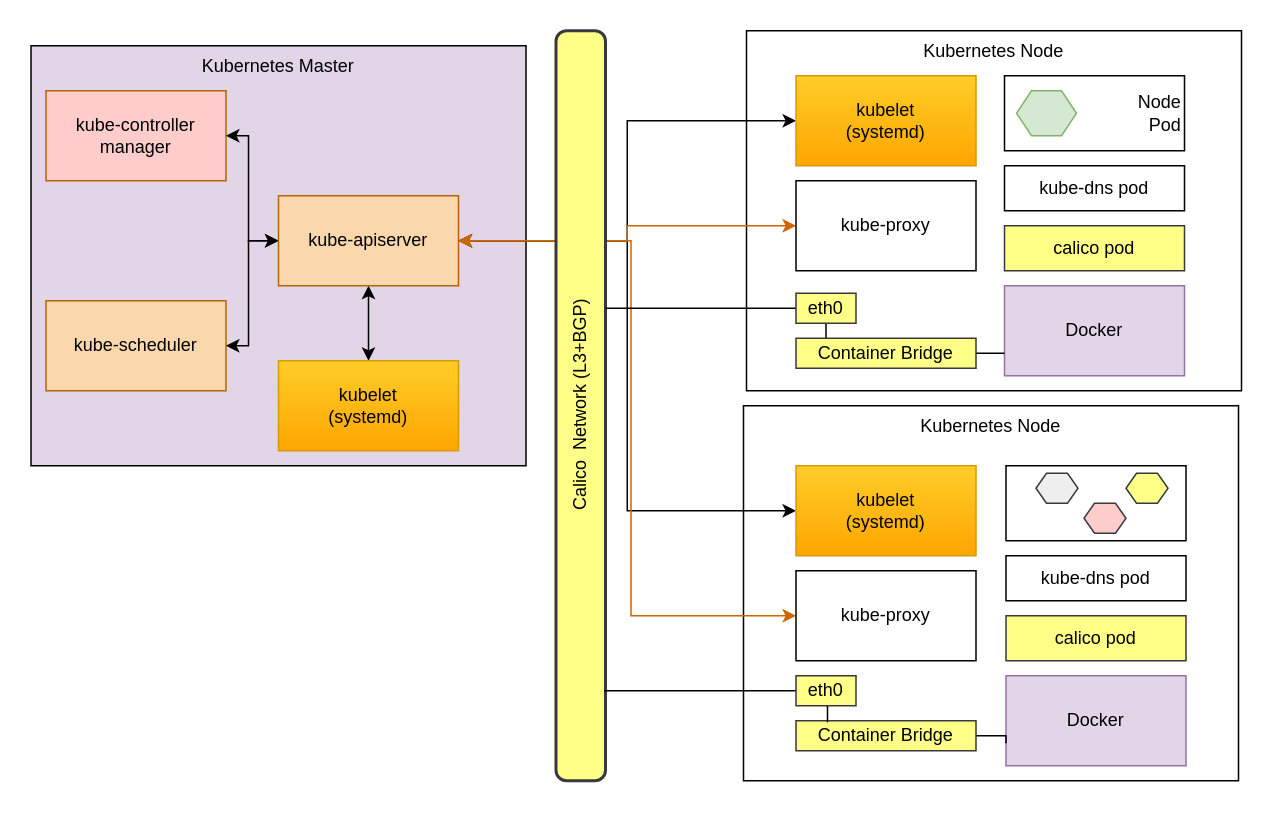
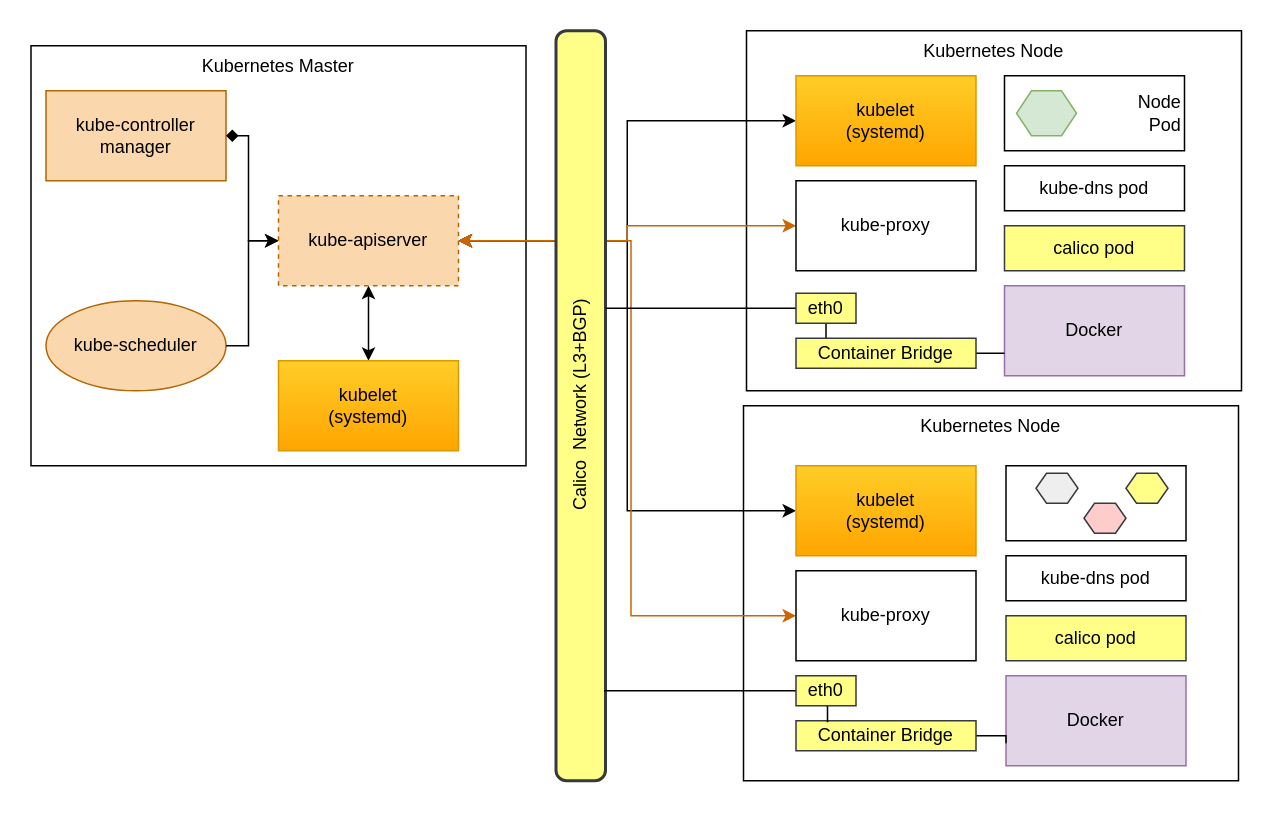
(278, 67) -> (278, 67)
(136, 136) -> (136, 136)
(237, 136) -> (238, 136)
(368, 241) -> (368, 241)
(136, 346) -> (136, 346)
(237, 346) -> (233, 346)
